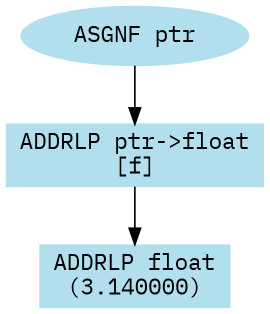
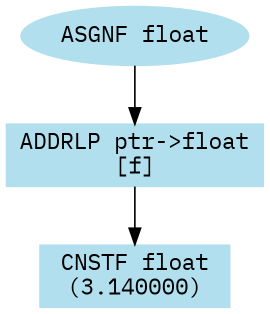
(135, 36) -> (135, 36)
(135, 276) -> (135, 276)
